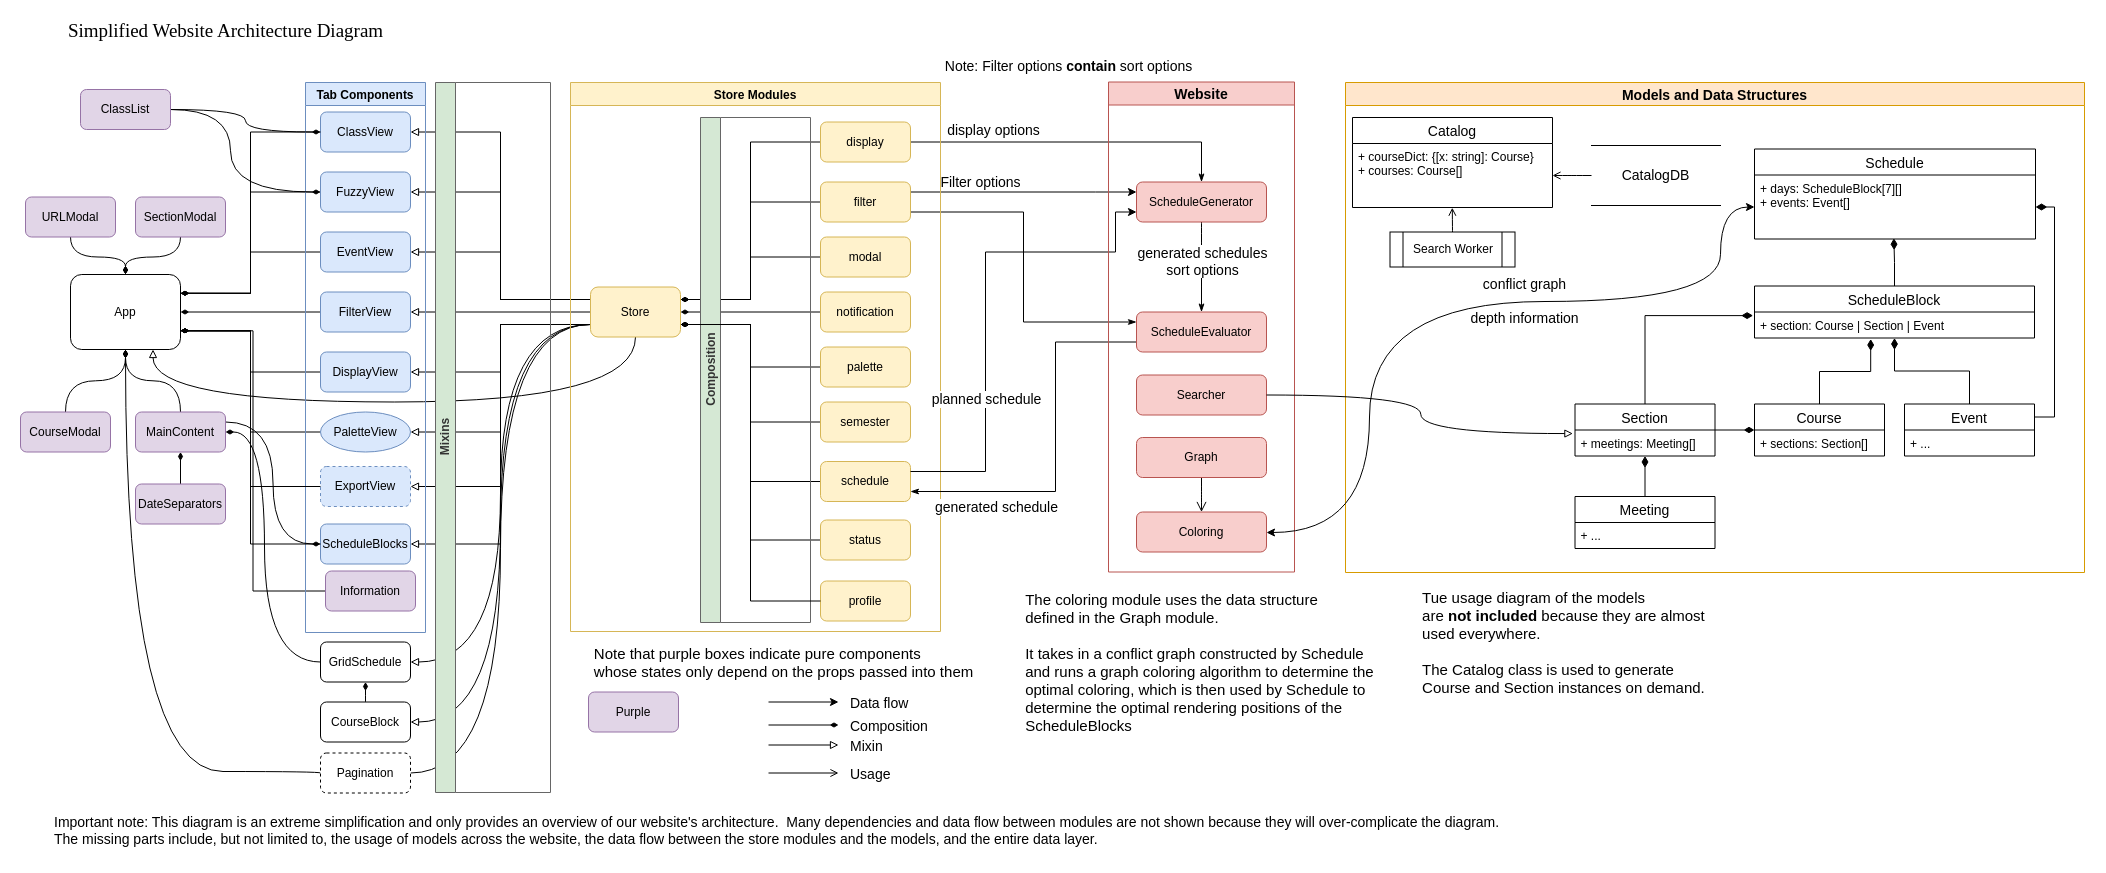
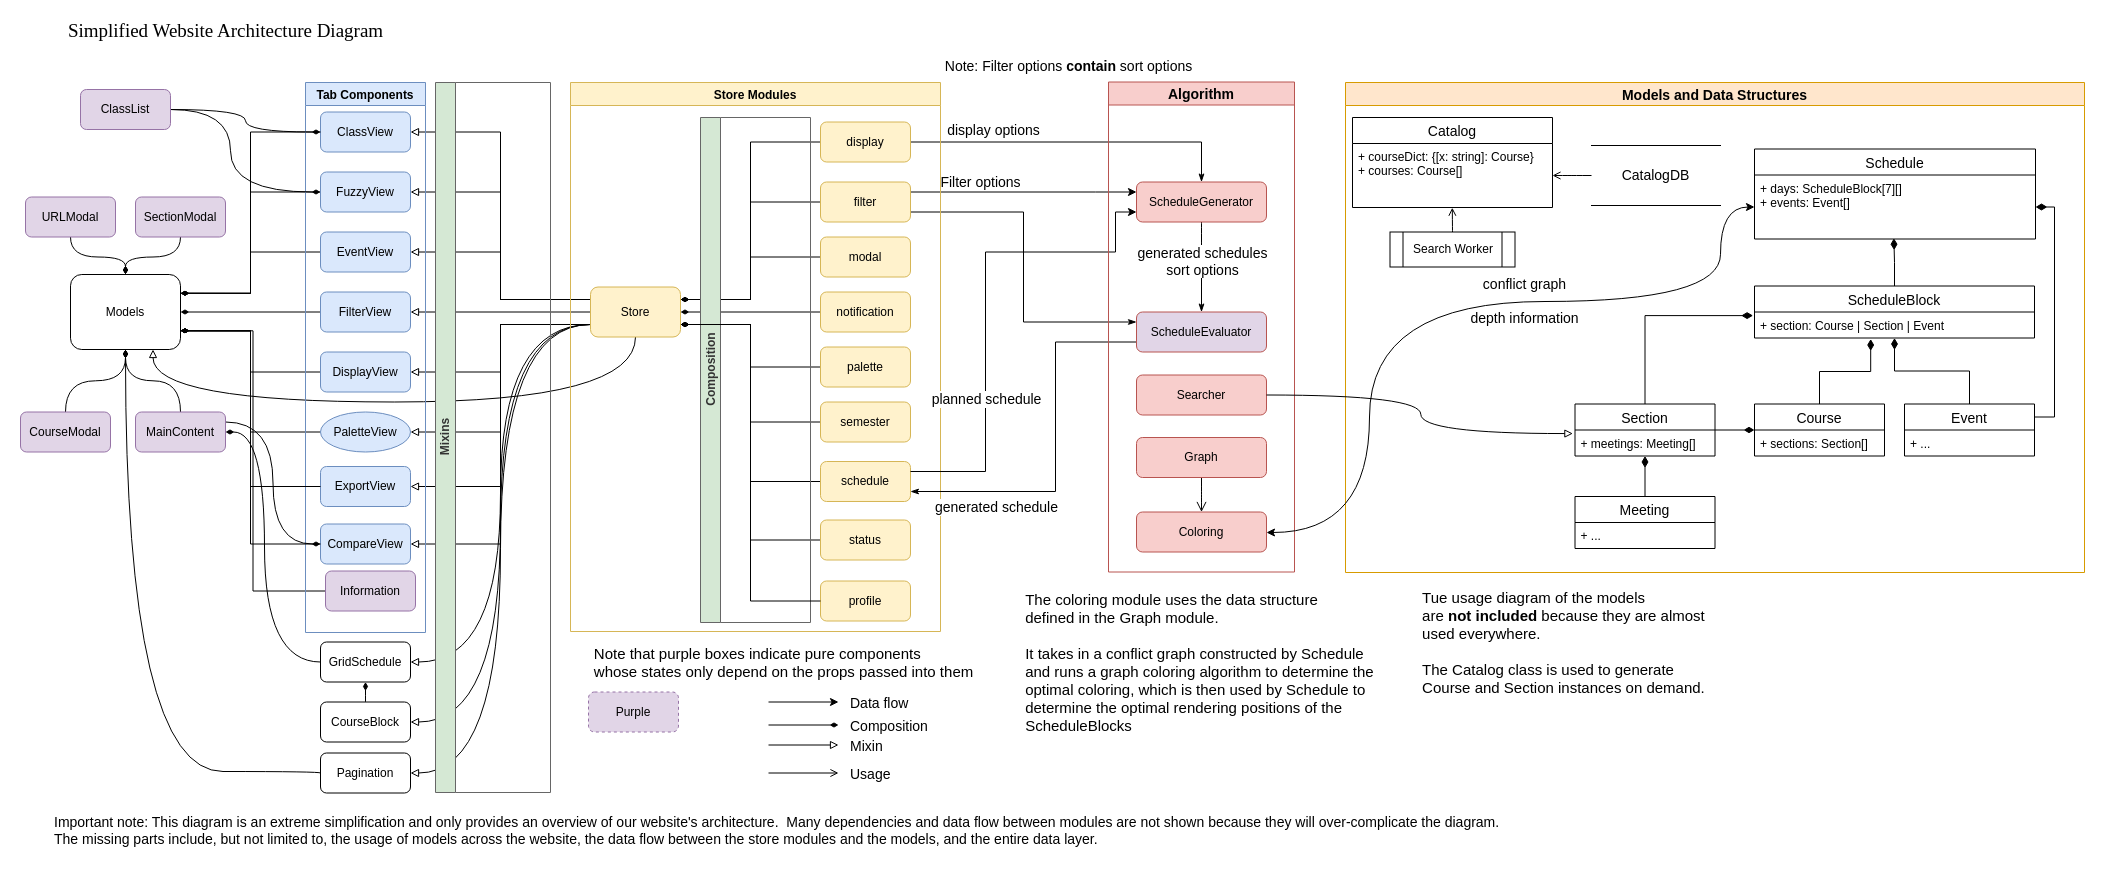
(1201, 94) -> (1201, 94)
(126, 313) -> (126, 313)
(1202, 332) -> (1202, 332)
(181, 472) -> none
(366, 487) -> (366, 487)
(181, 504) -> none
(366, 545) -> (366, 545)
(634, 712) -> (634, 712)
(424, 771) -> (428, 772)
(366, 773) -> (366, 773)
